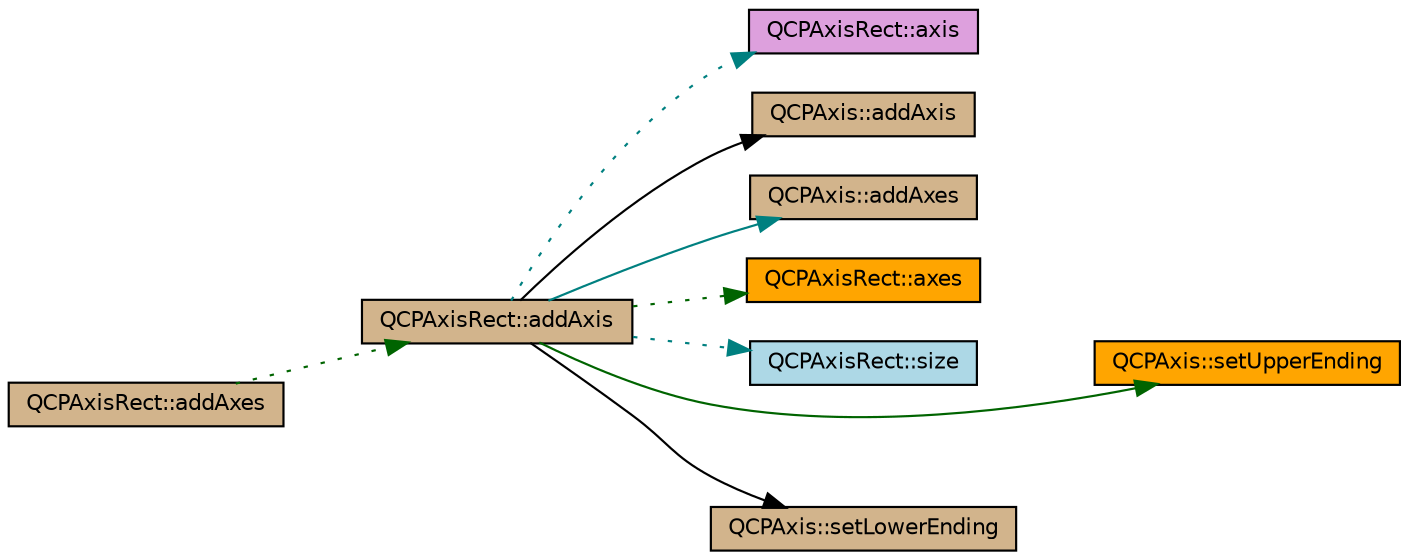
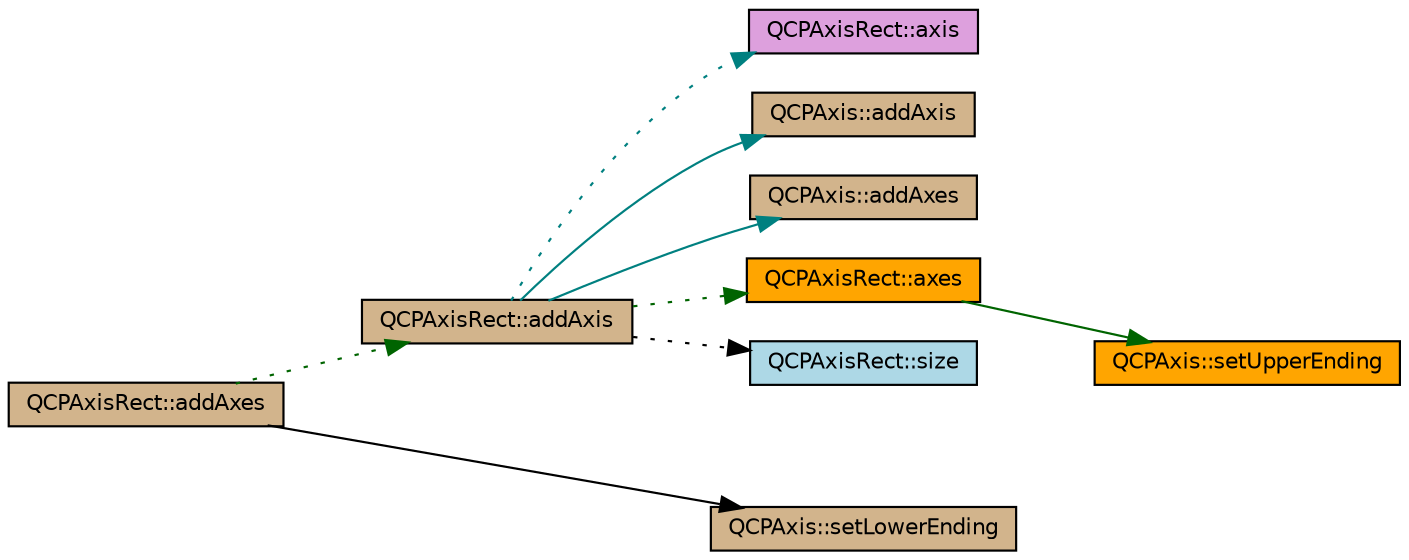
(624, 211) -> (624, 211)
(681, 342) -> (681, 342)
(832, 417) -> (1045, 319)
(646, 426) -> (494, 465)
